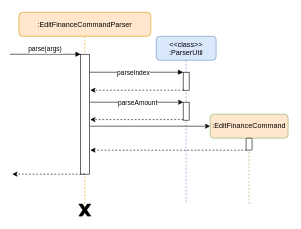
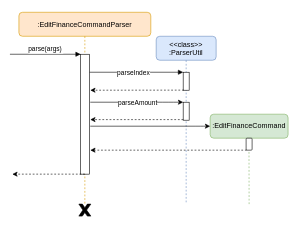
(249, 126) -> (249, 126)
